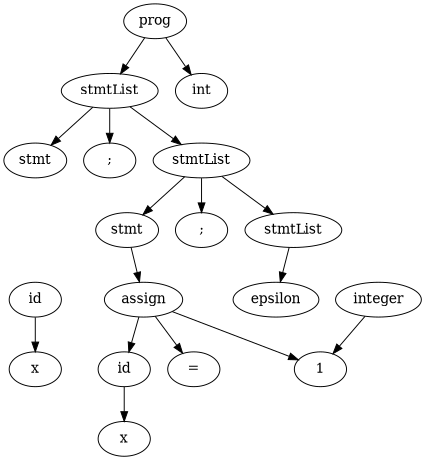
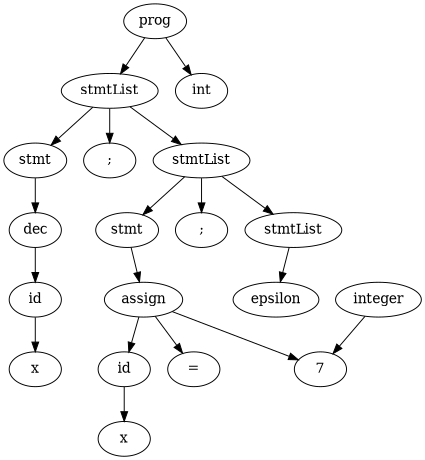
none -> (35, 230)
(320, 369) -> (320, 369)
